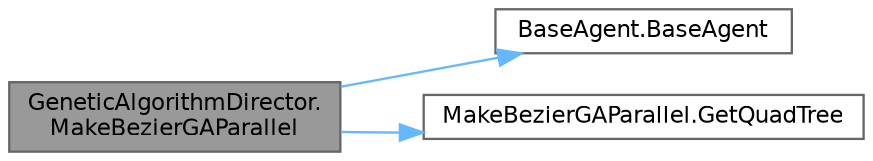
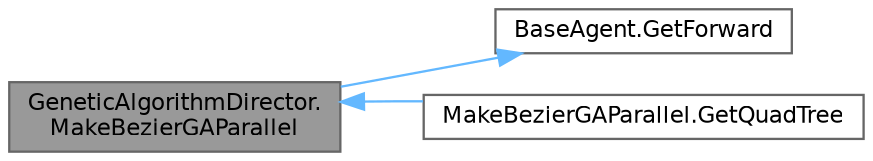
(644, 31) -> (644, 31)
(370, 132) -> (394, 101)
